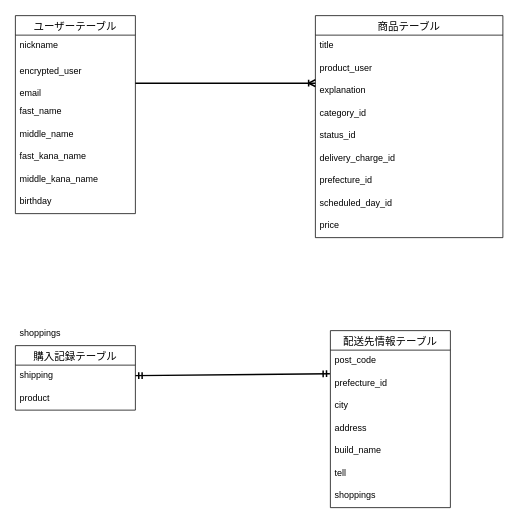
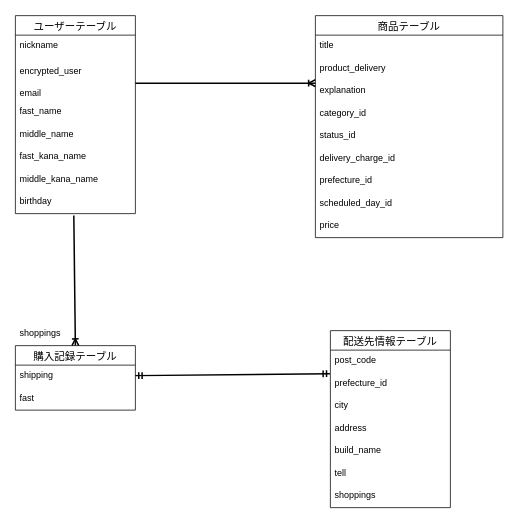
(350, 68) -> (357, 68)
none -> (75, 280)
(37, 398) -> (30, 398)
